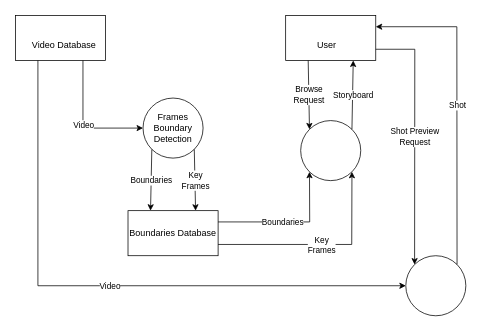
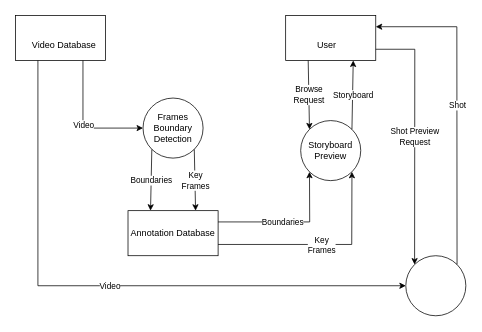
none -> (330, 150)
(173, 233) -> (173, 233)
